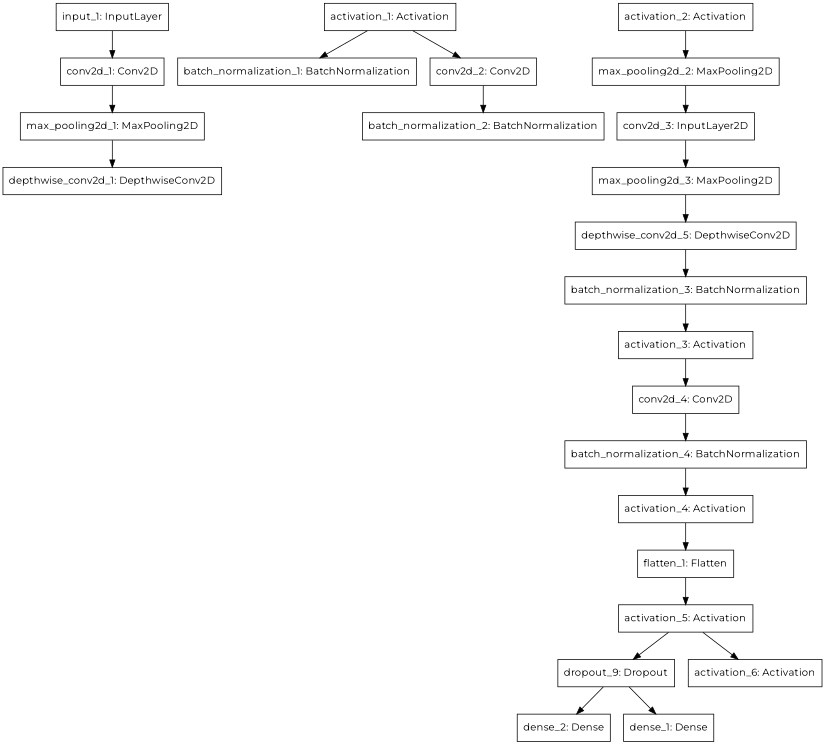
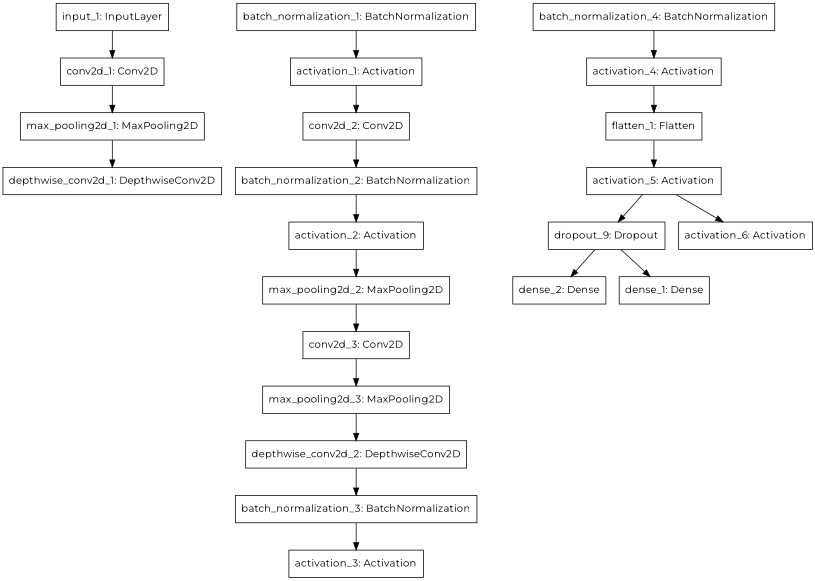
(347, 42) -> (356, 41)
(686, 126) -> (356, 345)
none -> (356, 205)
(686, 236) -> (356, 454)
(686, 400) -> none
